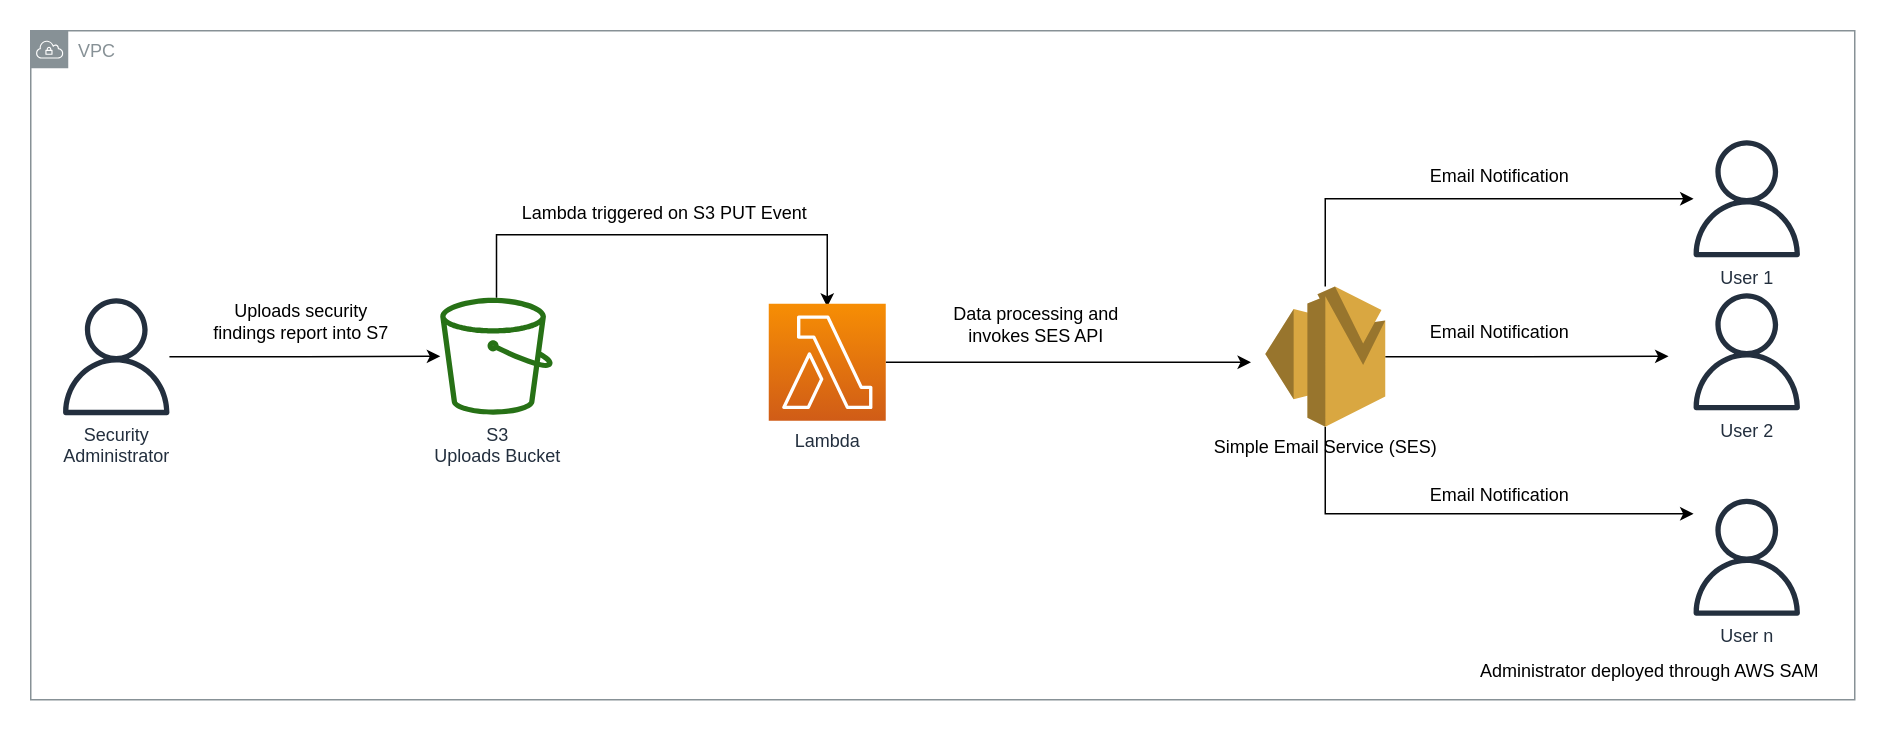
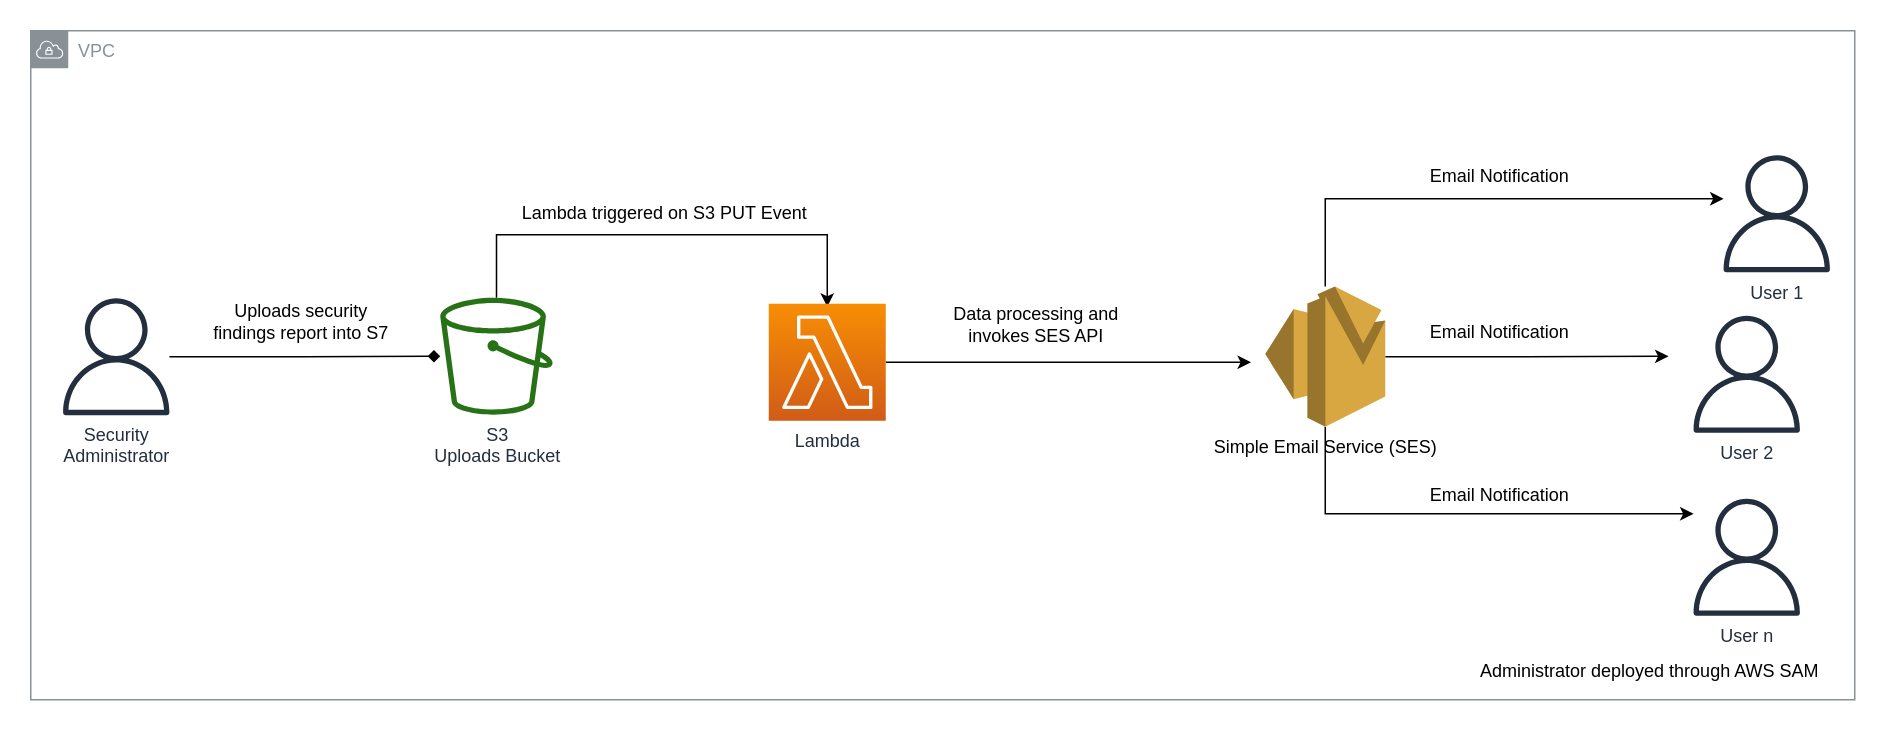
(1747, 199) -> (1777, 214)
(1747, 352) -> (1747, 374)
(429, 356) -> (428, 356)
